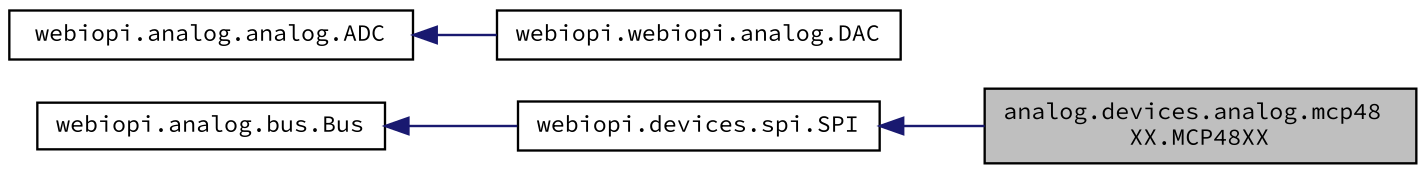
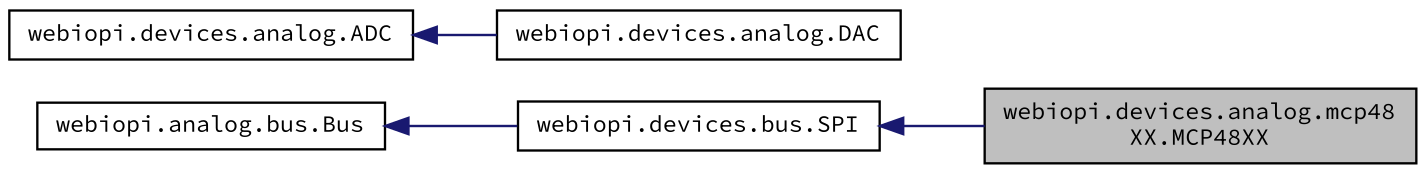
(211, 35) -> (211, 35)
(699, 35) -> (699, 35)
(699, 126) -> (699, 126)
(1200, 126) -> (1200, 126)
